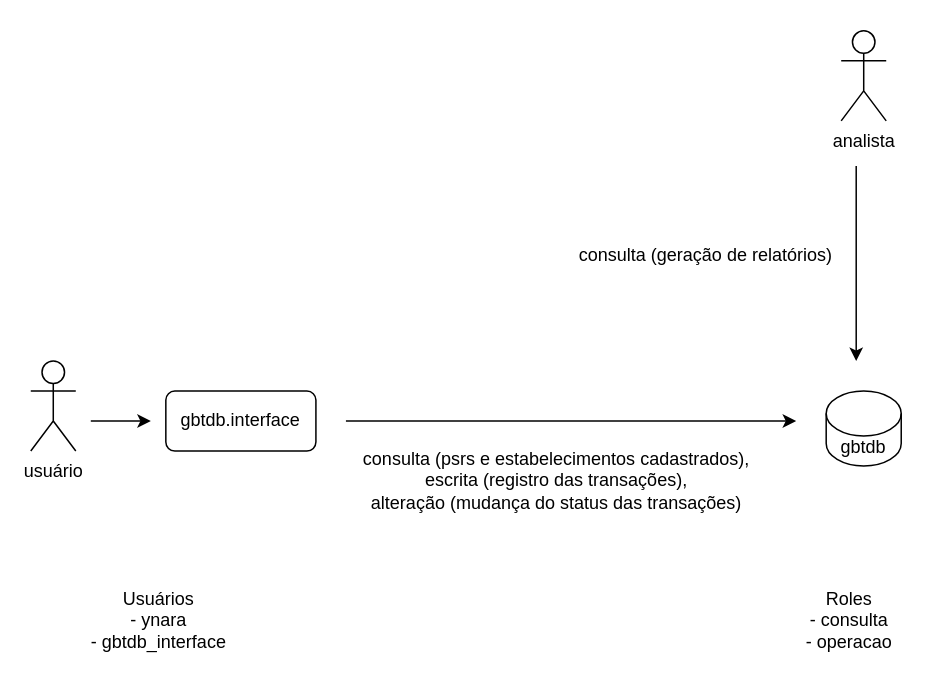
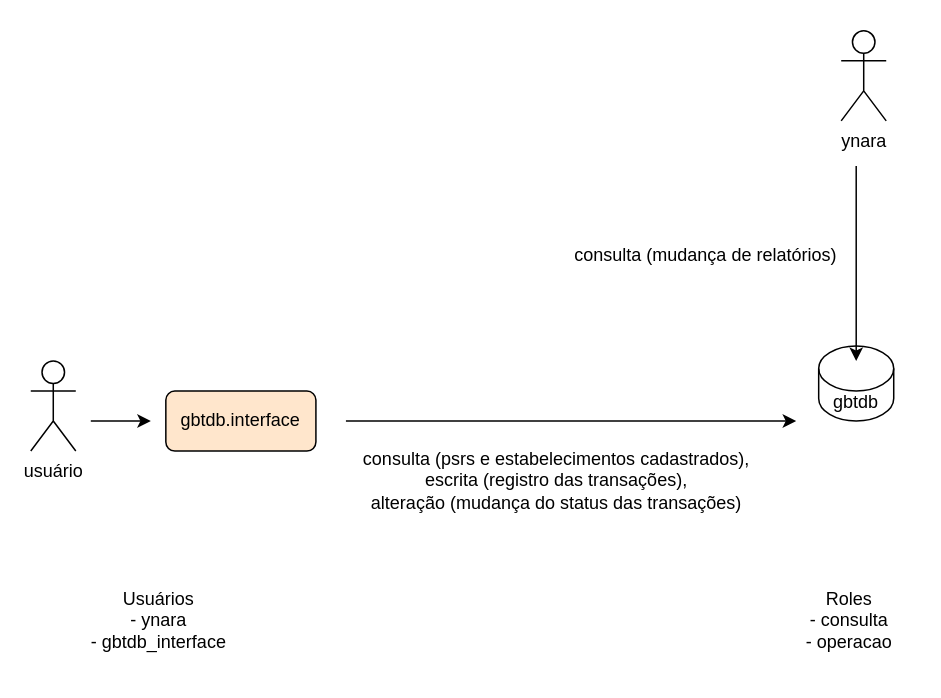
(864, 142) -> (864, 142)
(706, 256) -> (706, 256)
(241, 421) -> (241, 421)
(863, 428) -> (856, 383)
